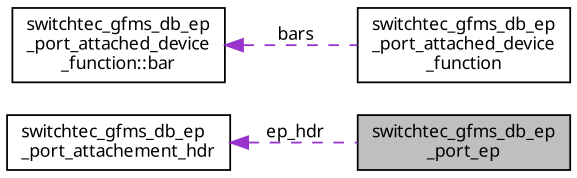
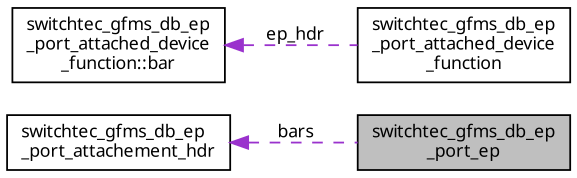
(294, 35) -> (294, 35)
(294, 133) -> (294, 133)
